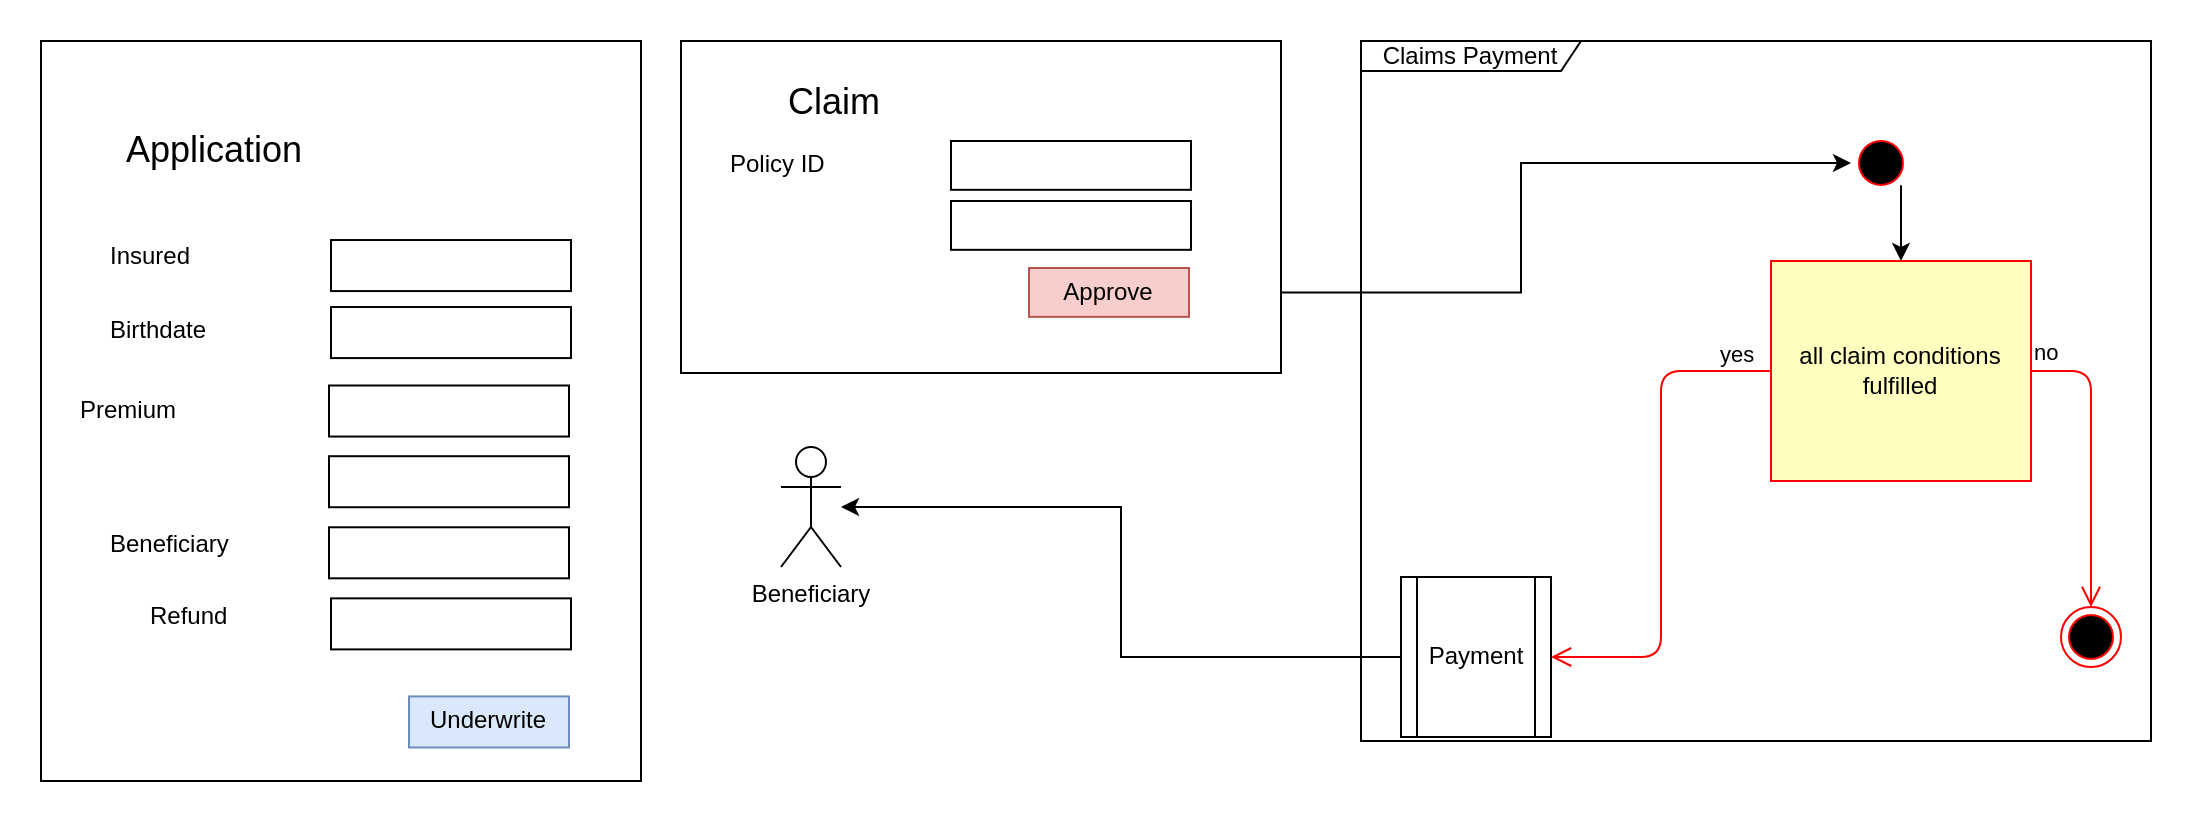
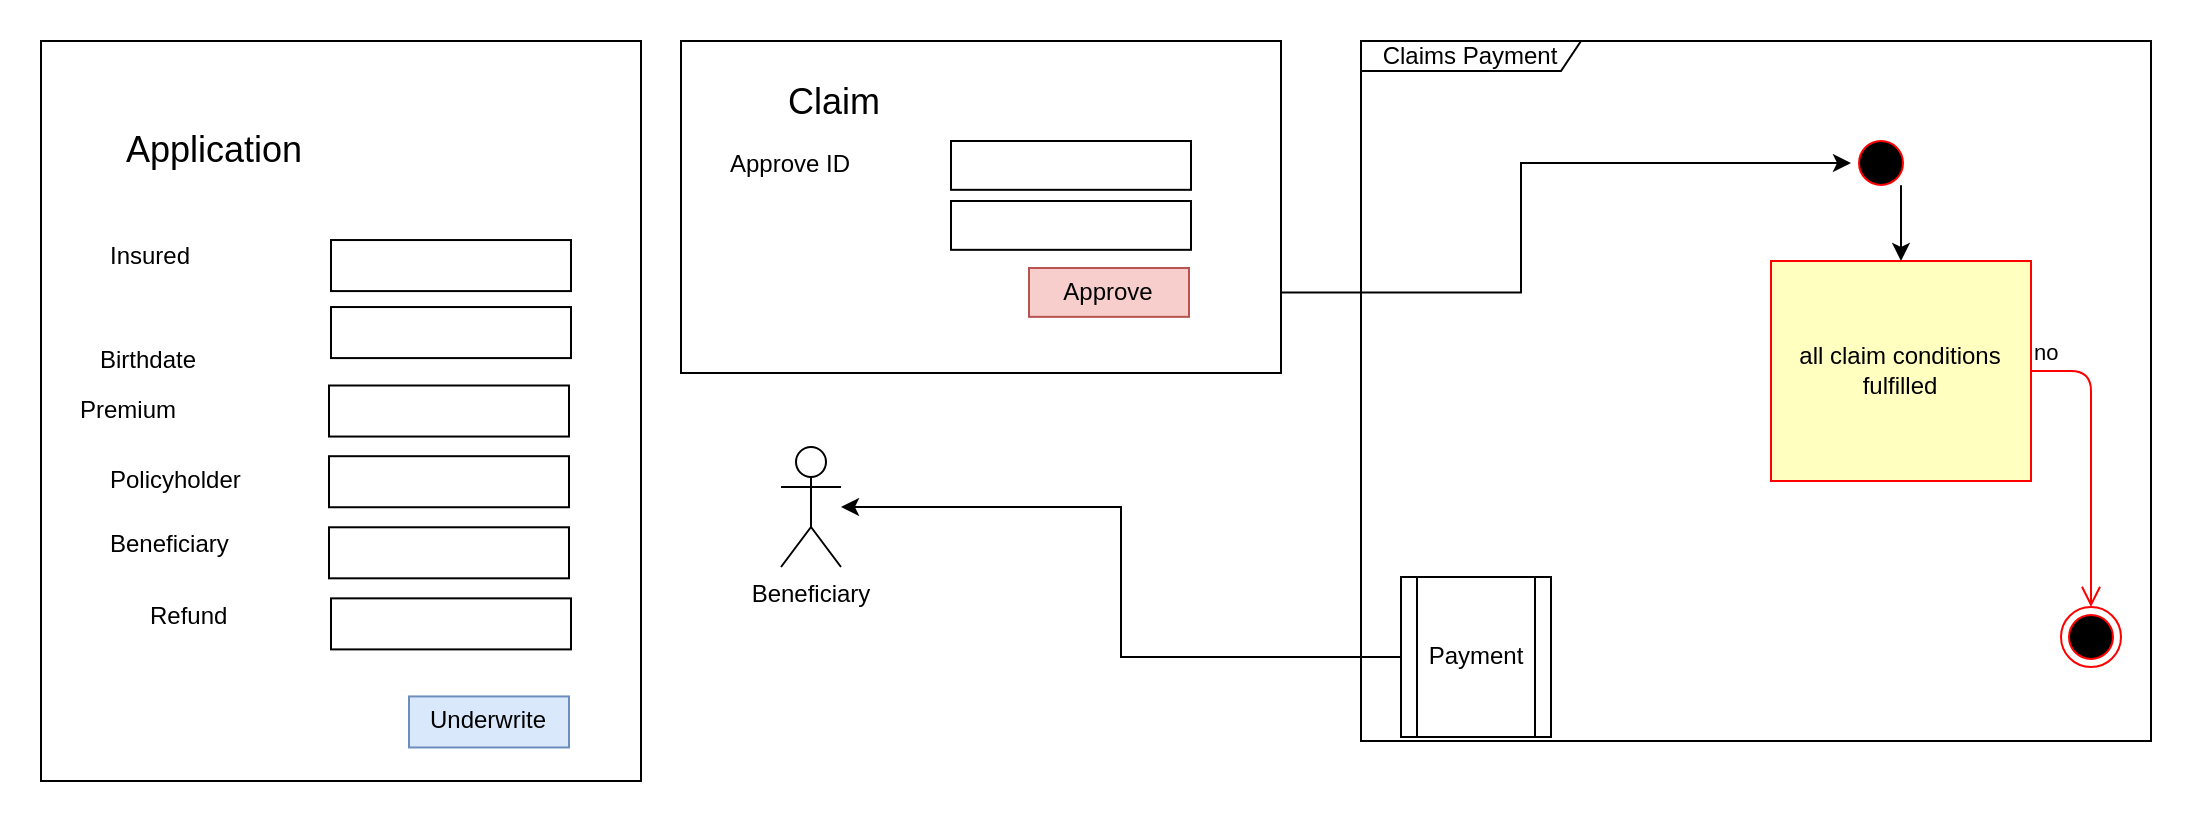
(782, 165) -> (795, 165)
(182, 331) -> (172, 361)
none -> (182, 482)
(1661, 511) -> none
